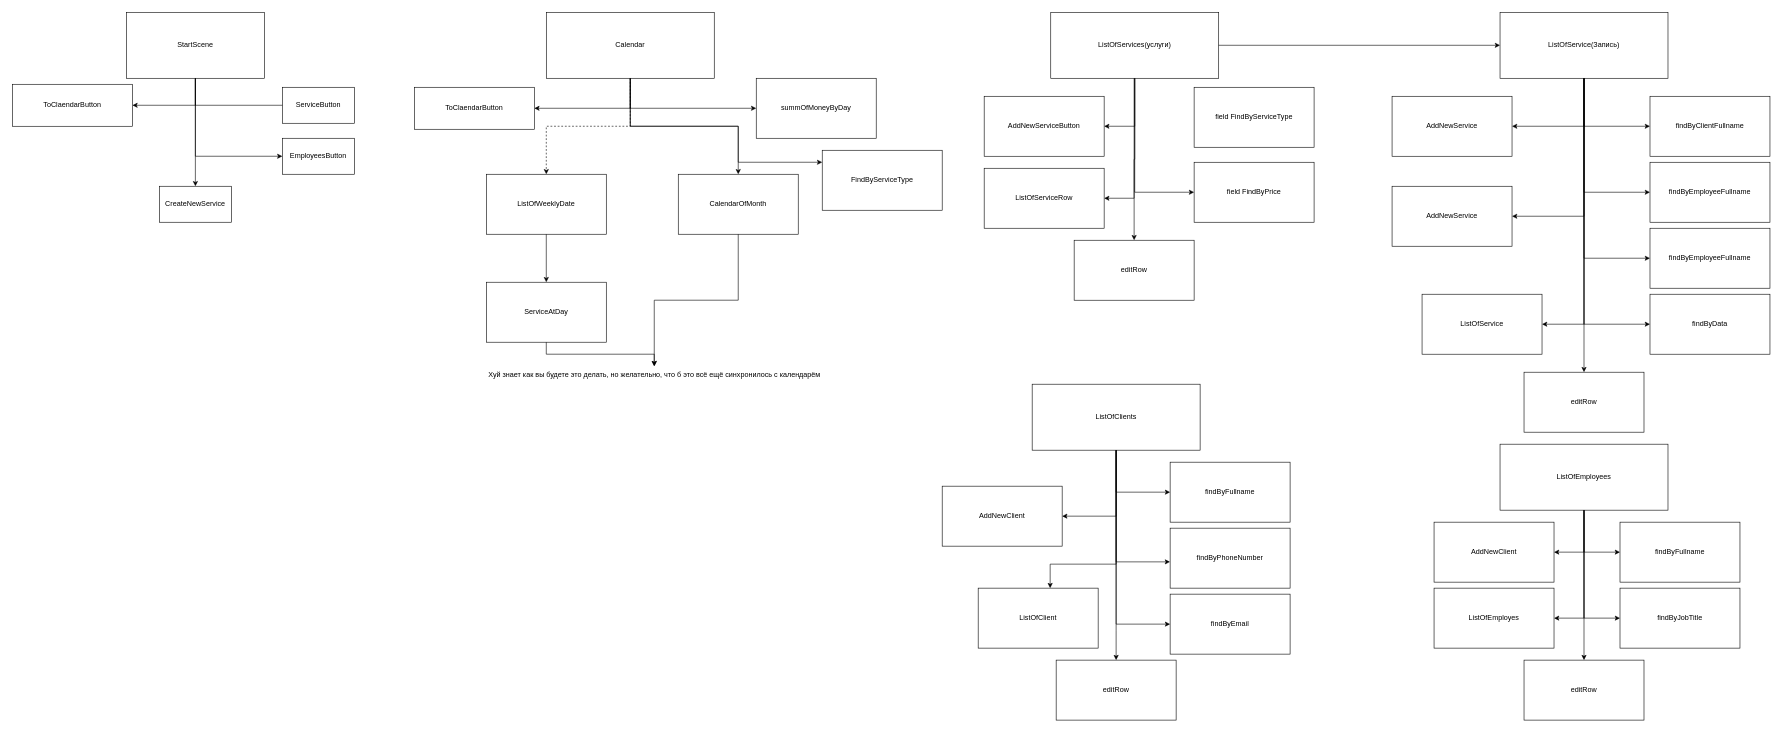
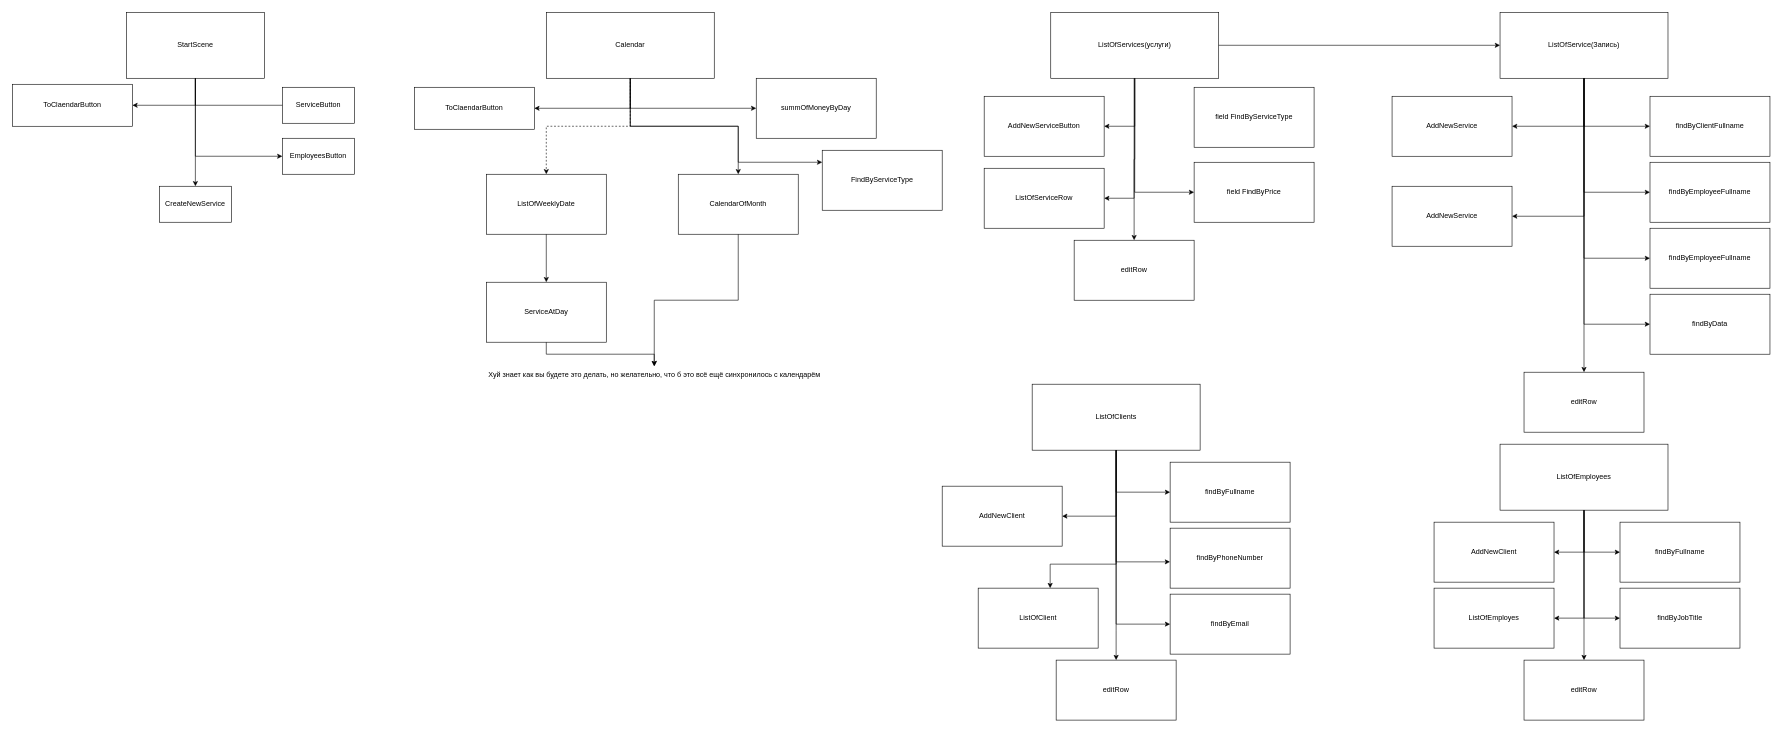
(1482, 324) -> none
(1547, 324) -> none
